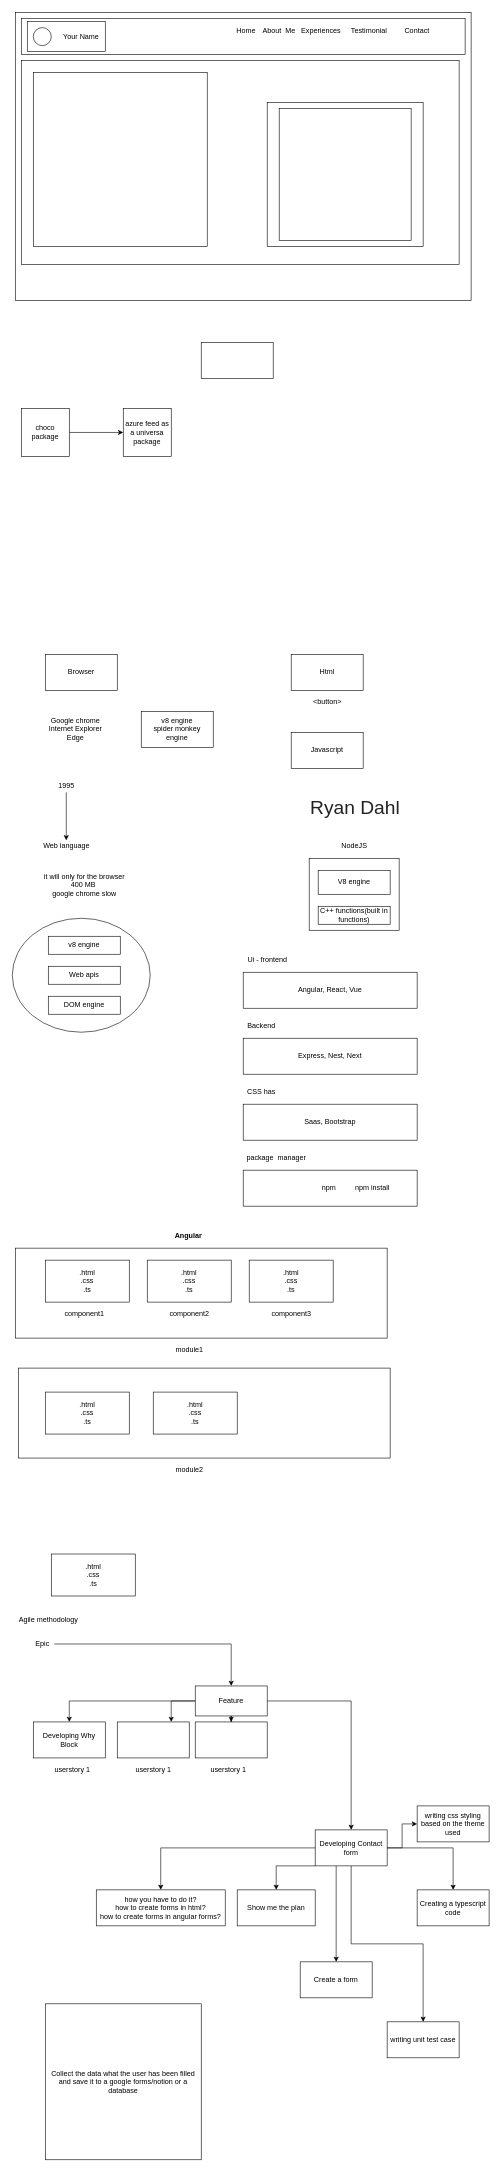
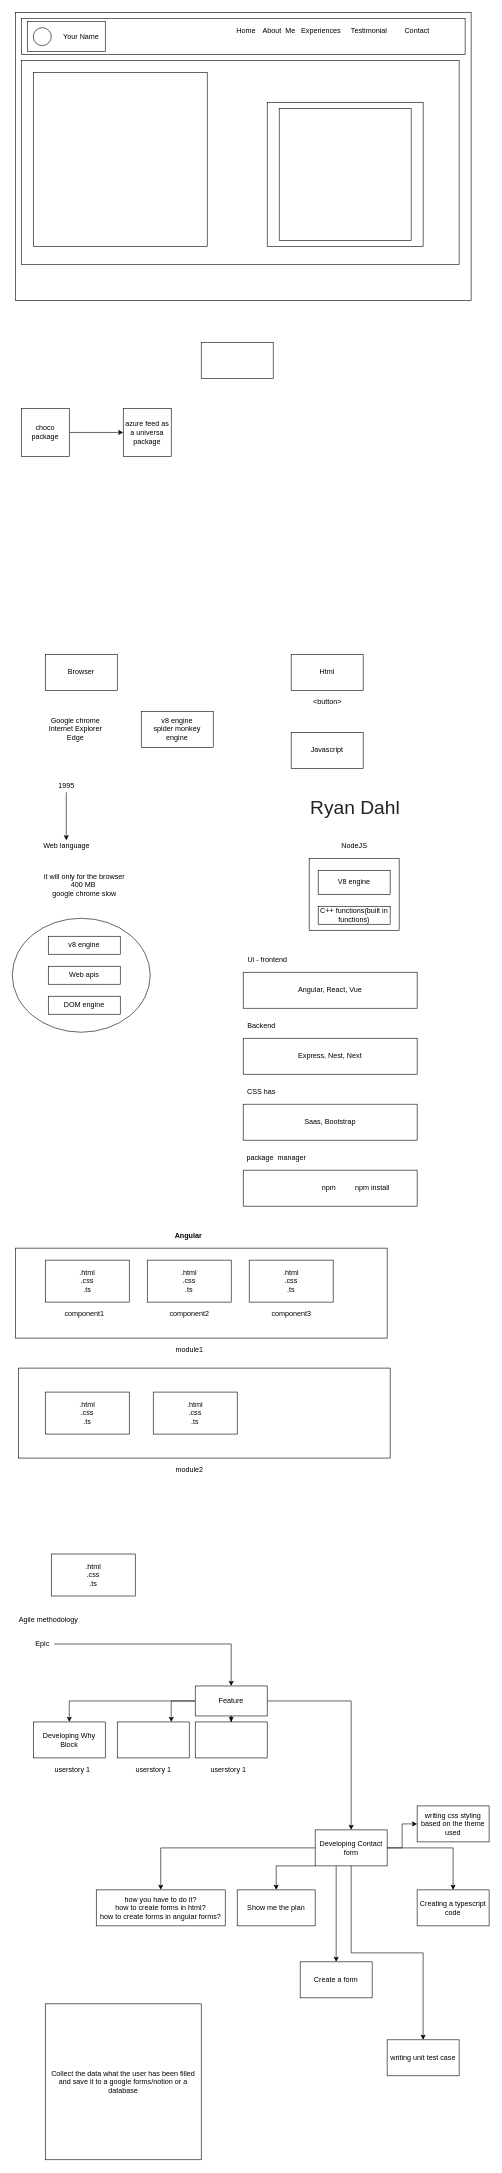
(423, 2040) -> (423, 2058)
